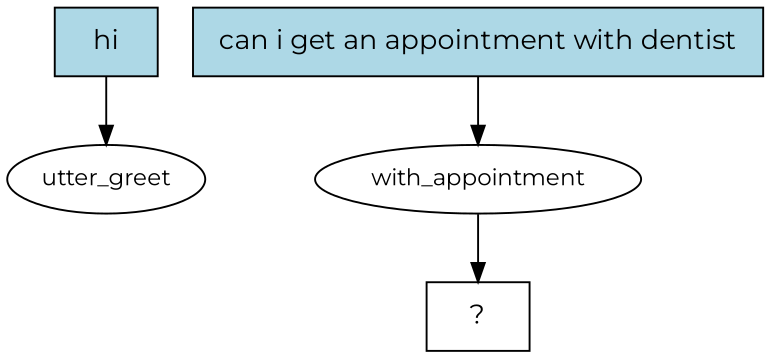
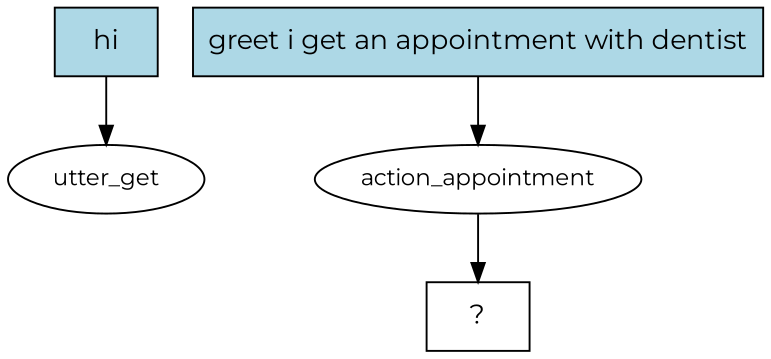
(478, 42) -> (478, 42)
(106, 179) -> (106, 179)
(478, 179) -> (478, 179)
